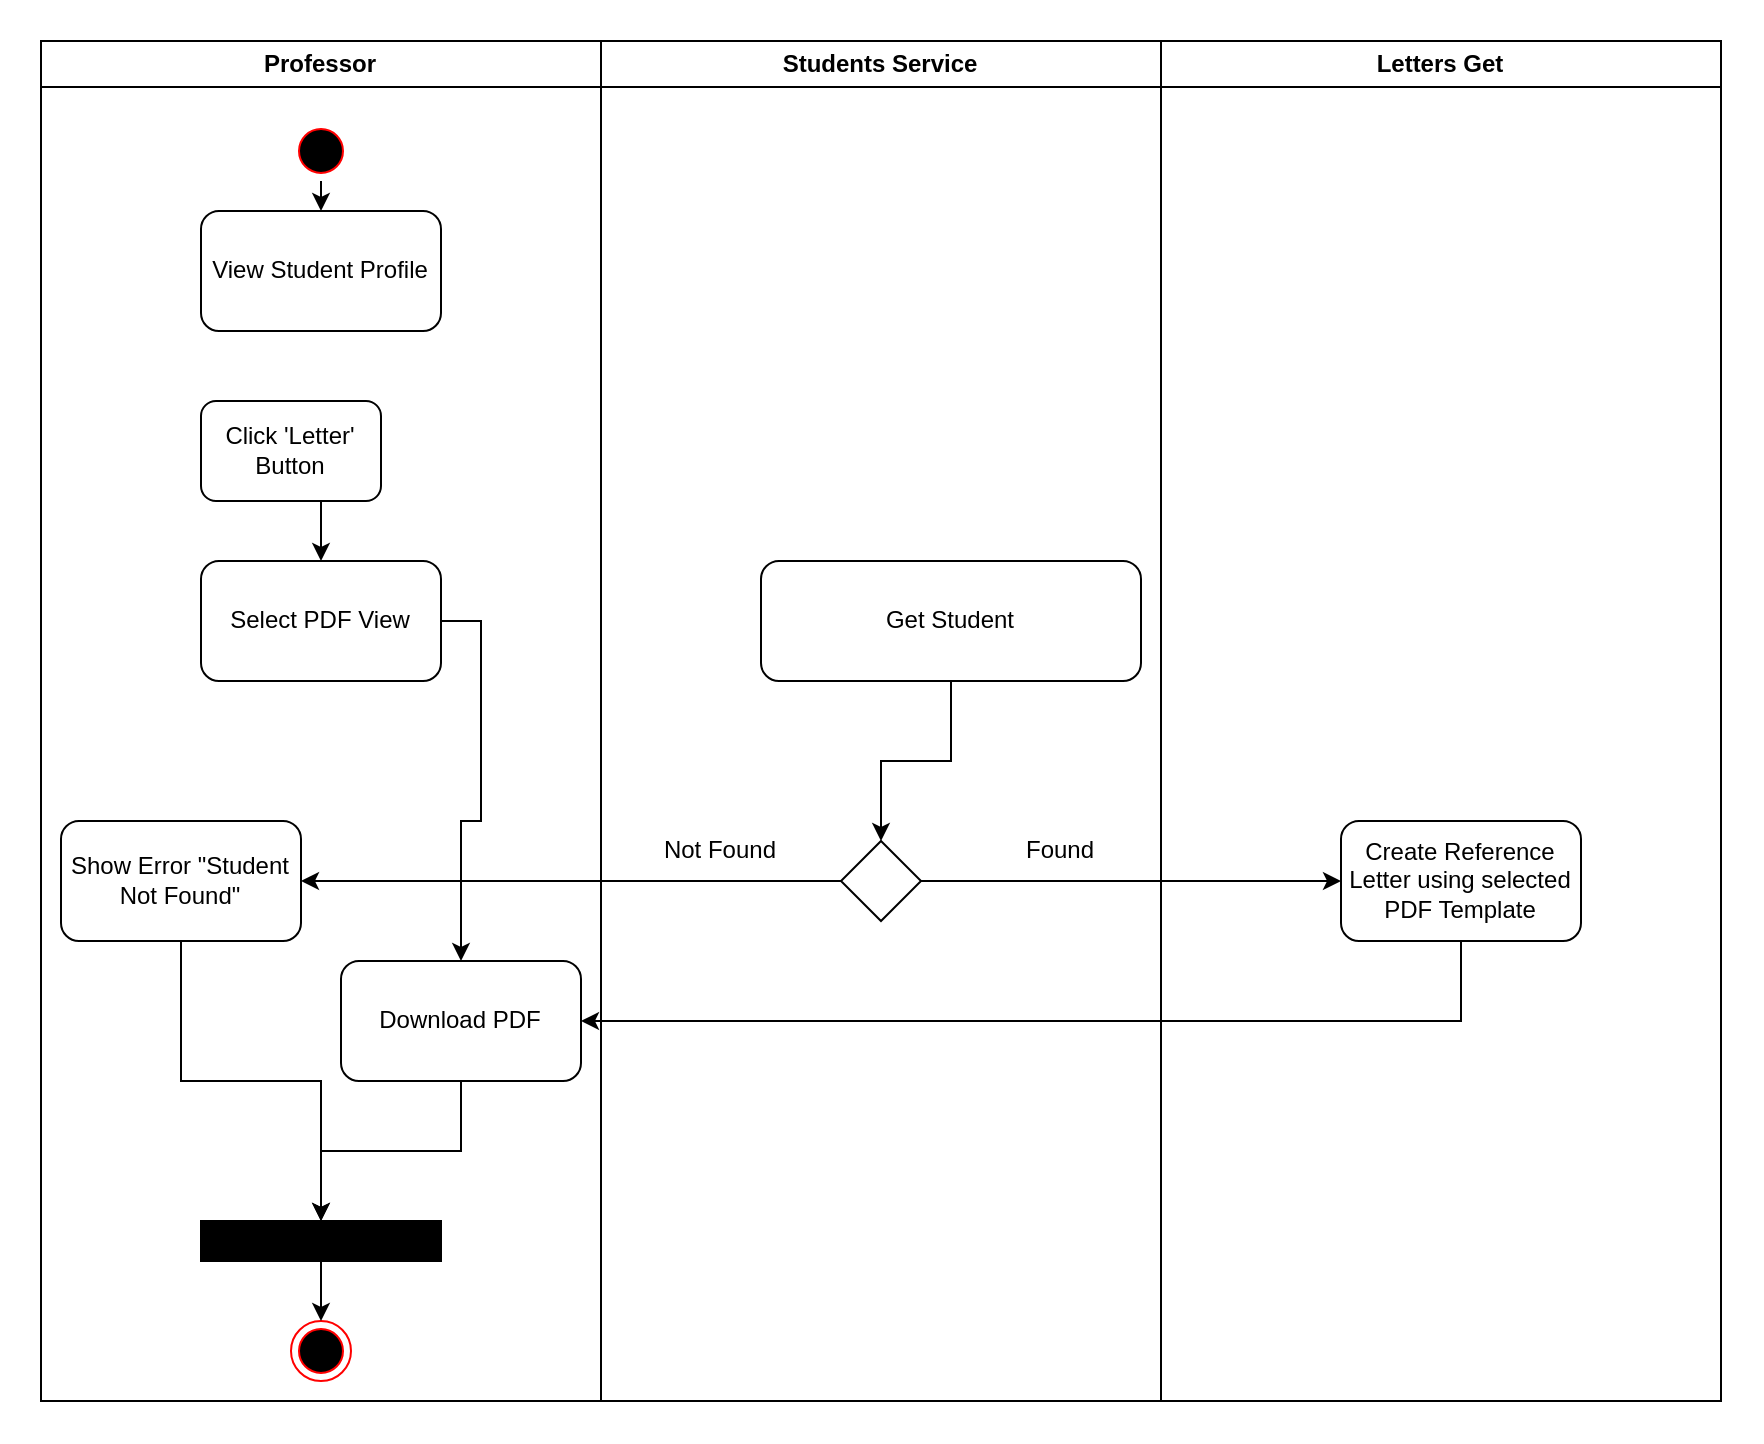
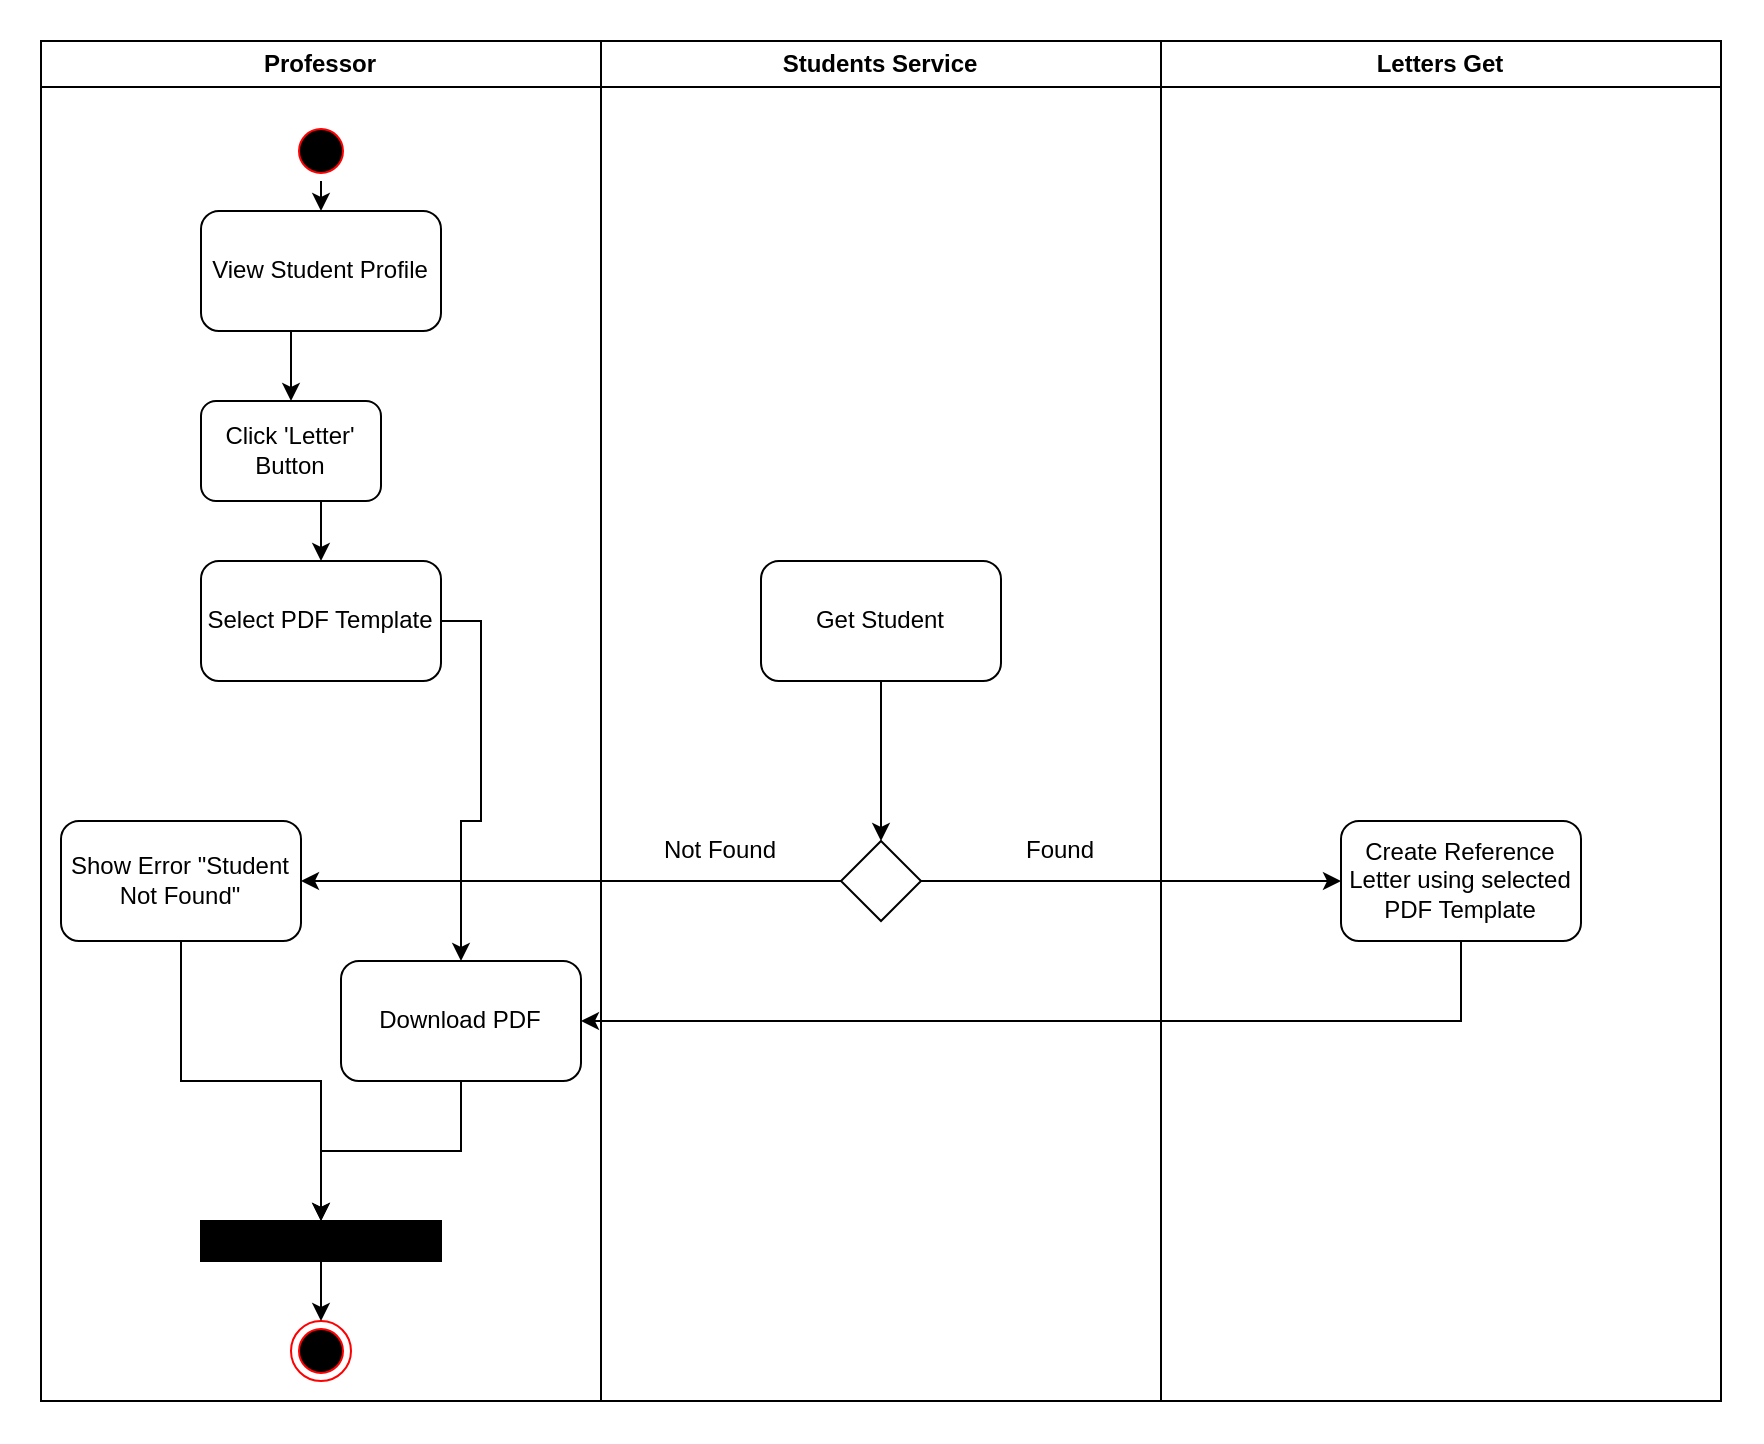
none -> (291, 358)
(321, 621) -> (321, 621)
(951, 621) -> (881, 621)
